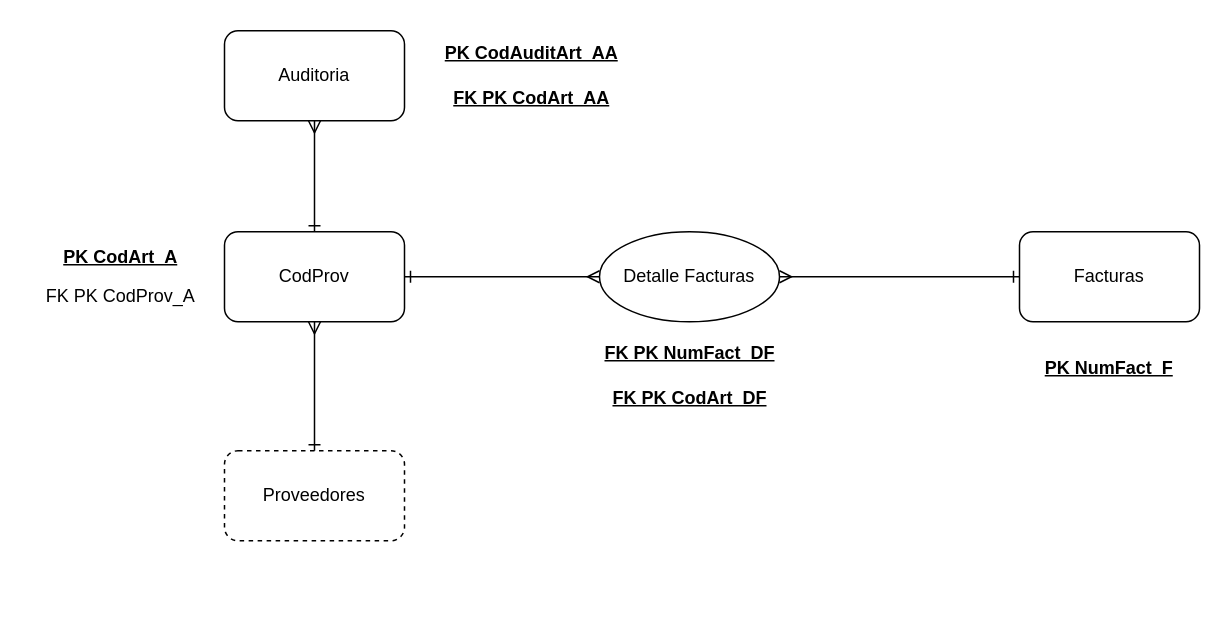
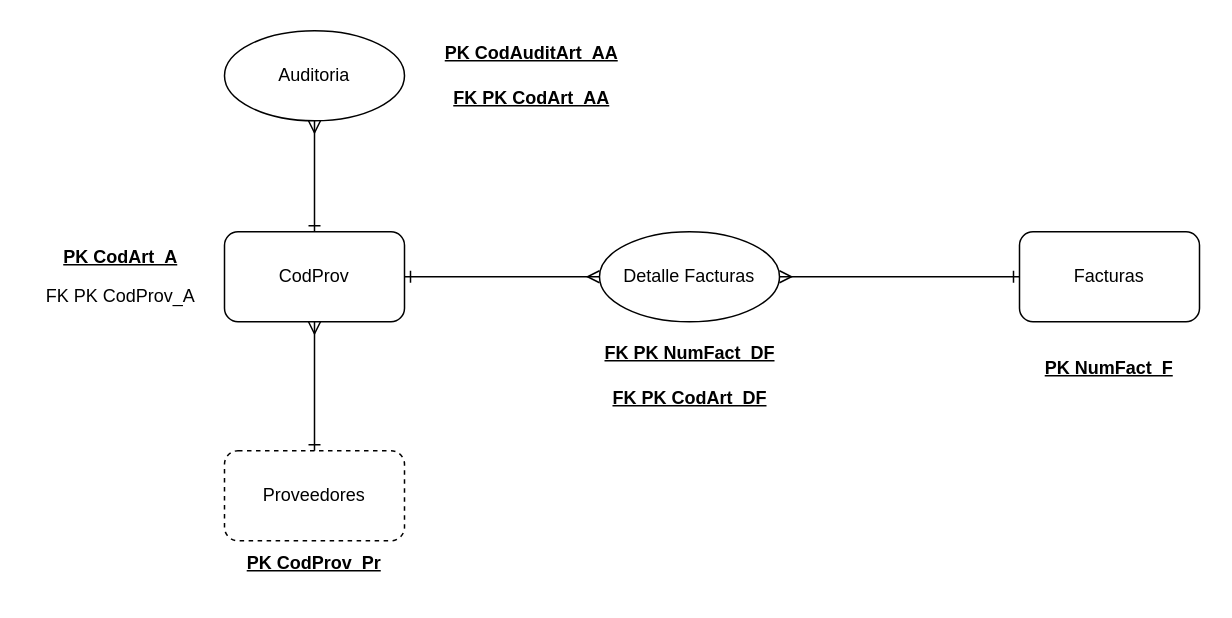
(314, 76) -> (314, 76)
none -> (314, 563)
